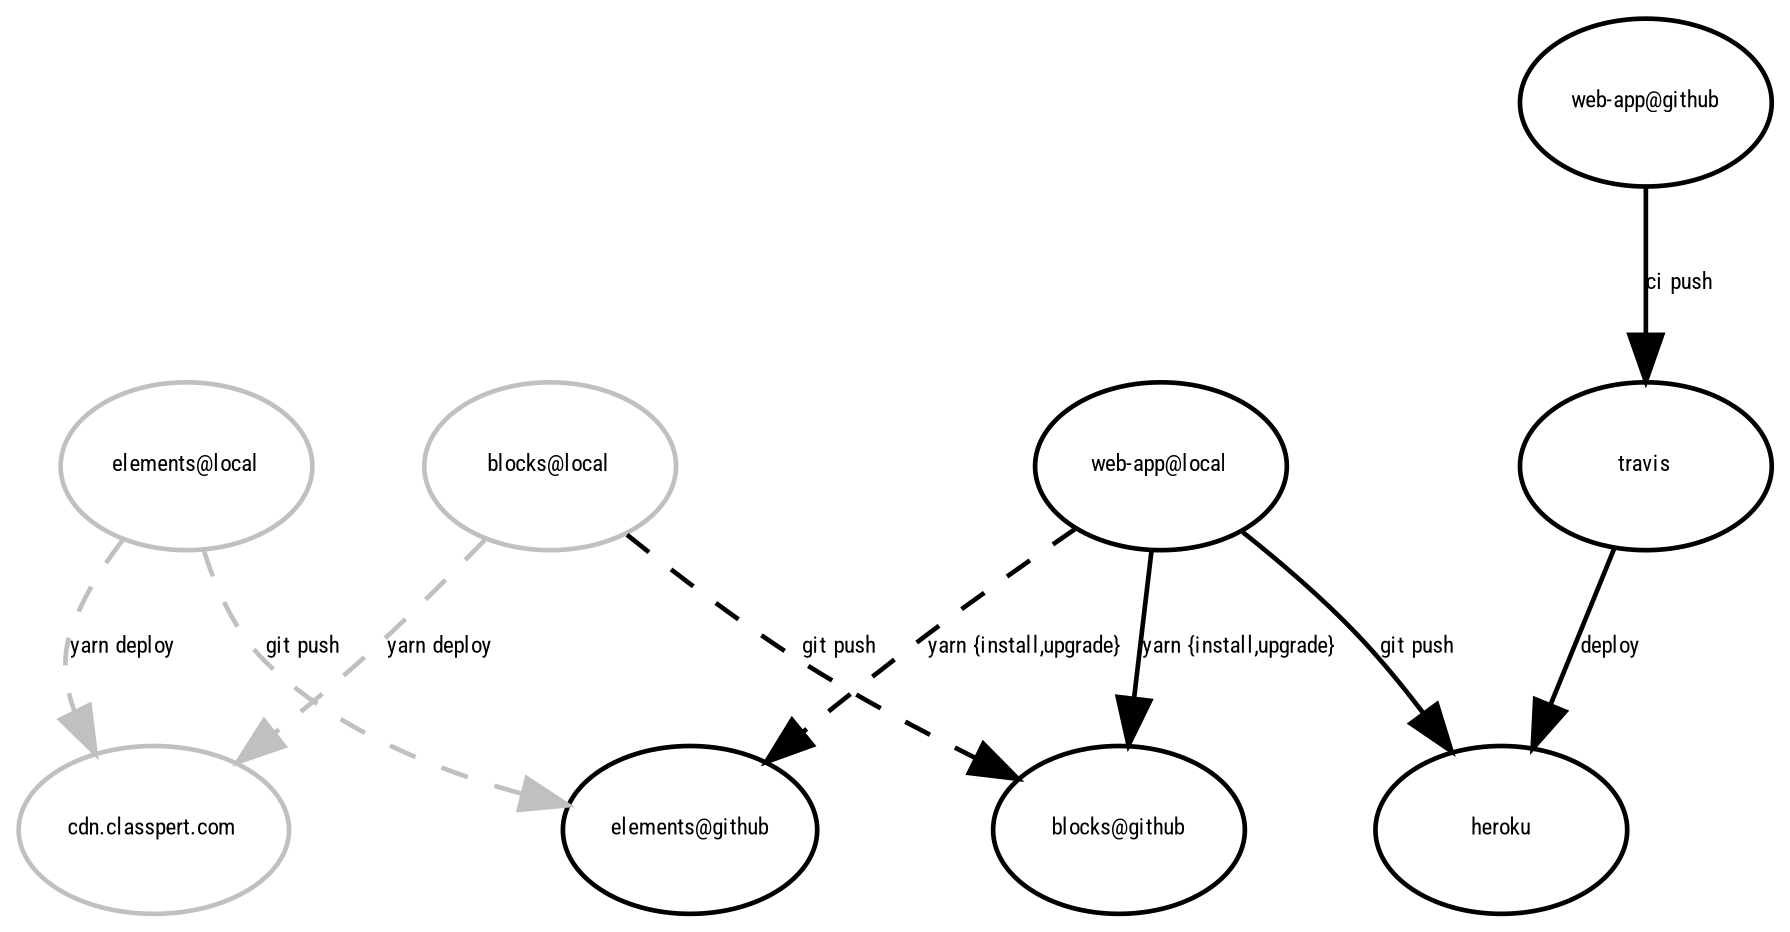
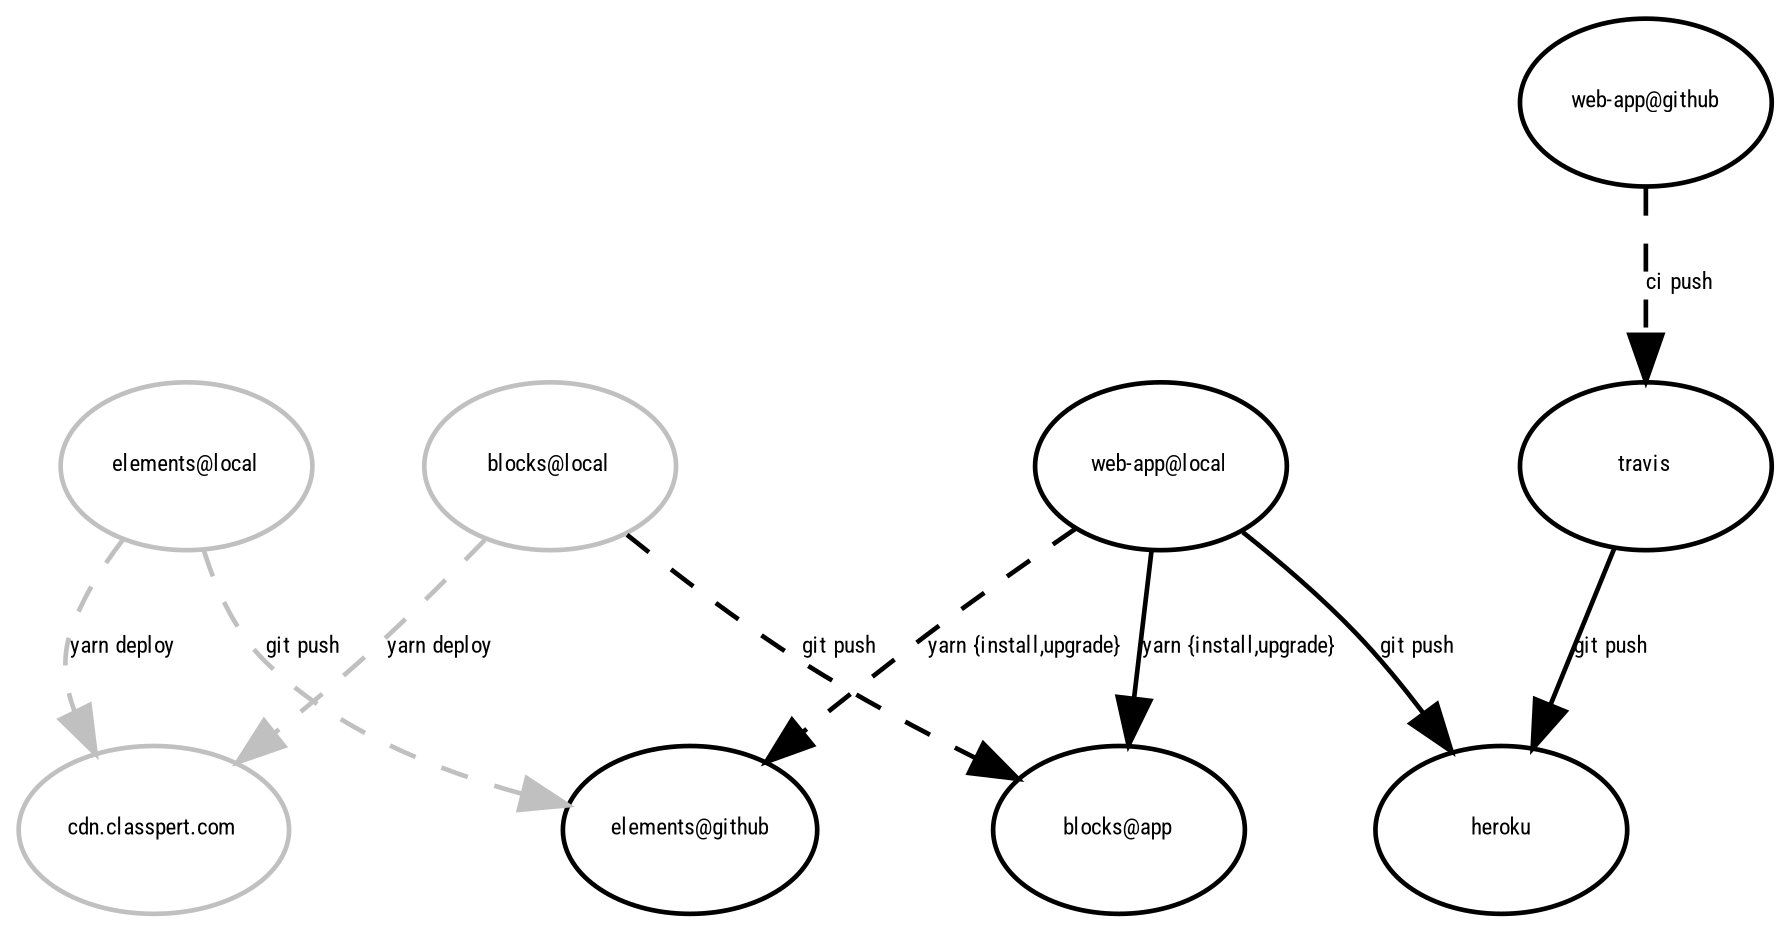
(1646, 261) -> (1646, 261)
(1611, 648) -> (1611, 648)
(1119, 830) -> (1119, 830)
